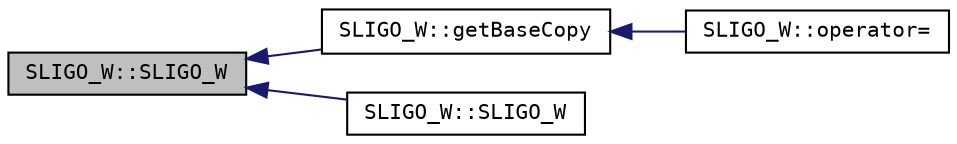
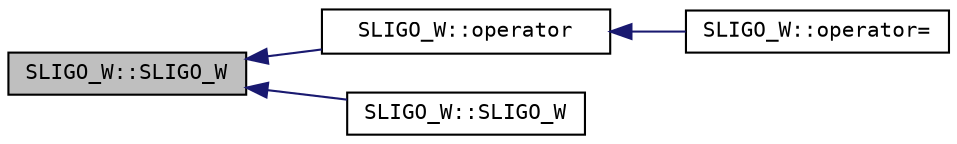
(466, 32) -> (466, 32)
